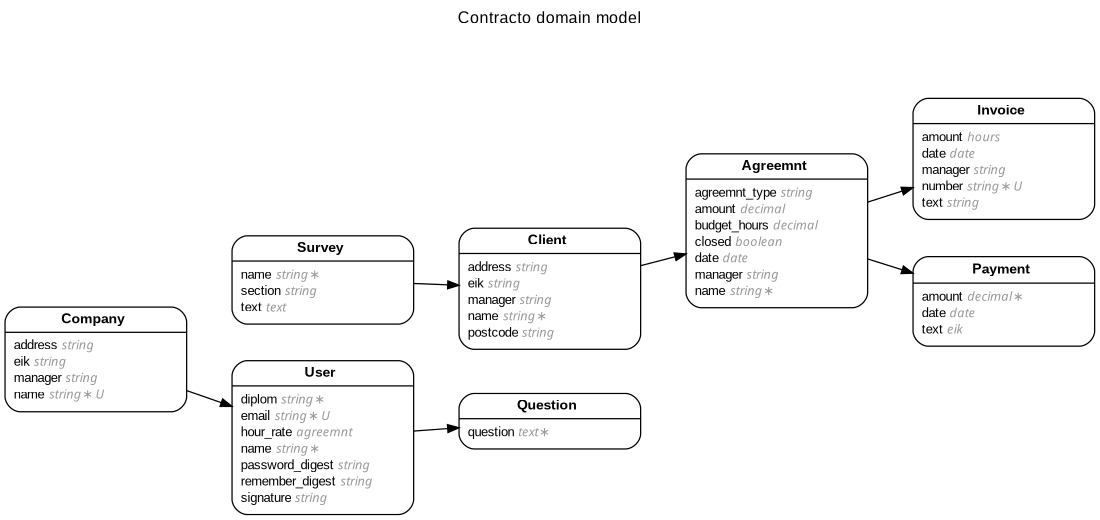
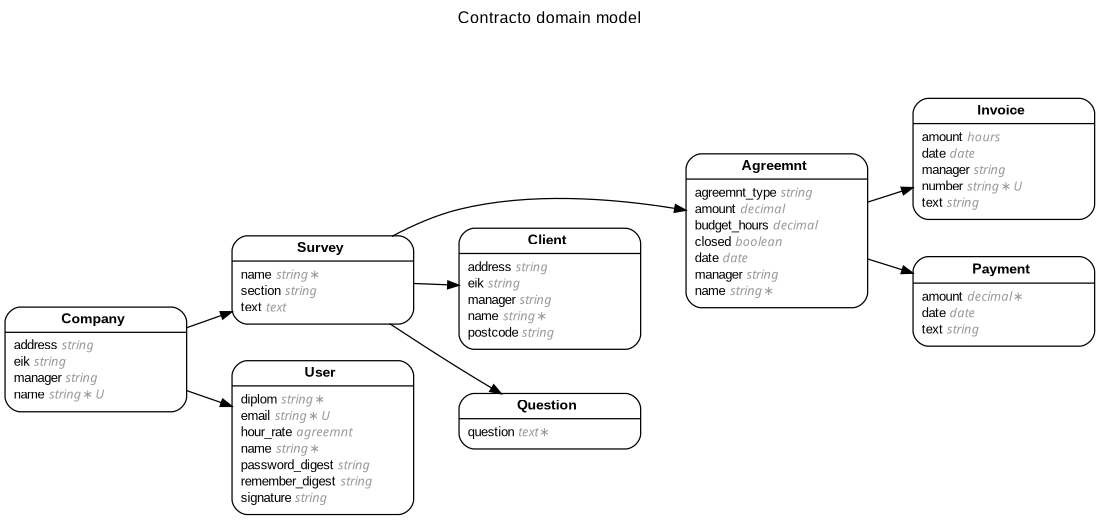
(658, 261) -> (530, 199)
none -> (204, 322)
(955, 330) -> (963, 330)
(431, 430) -> (440, 356)
